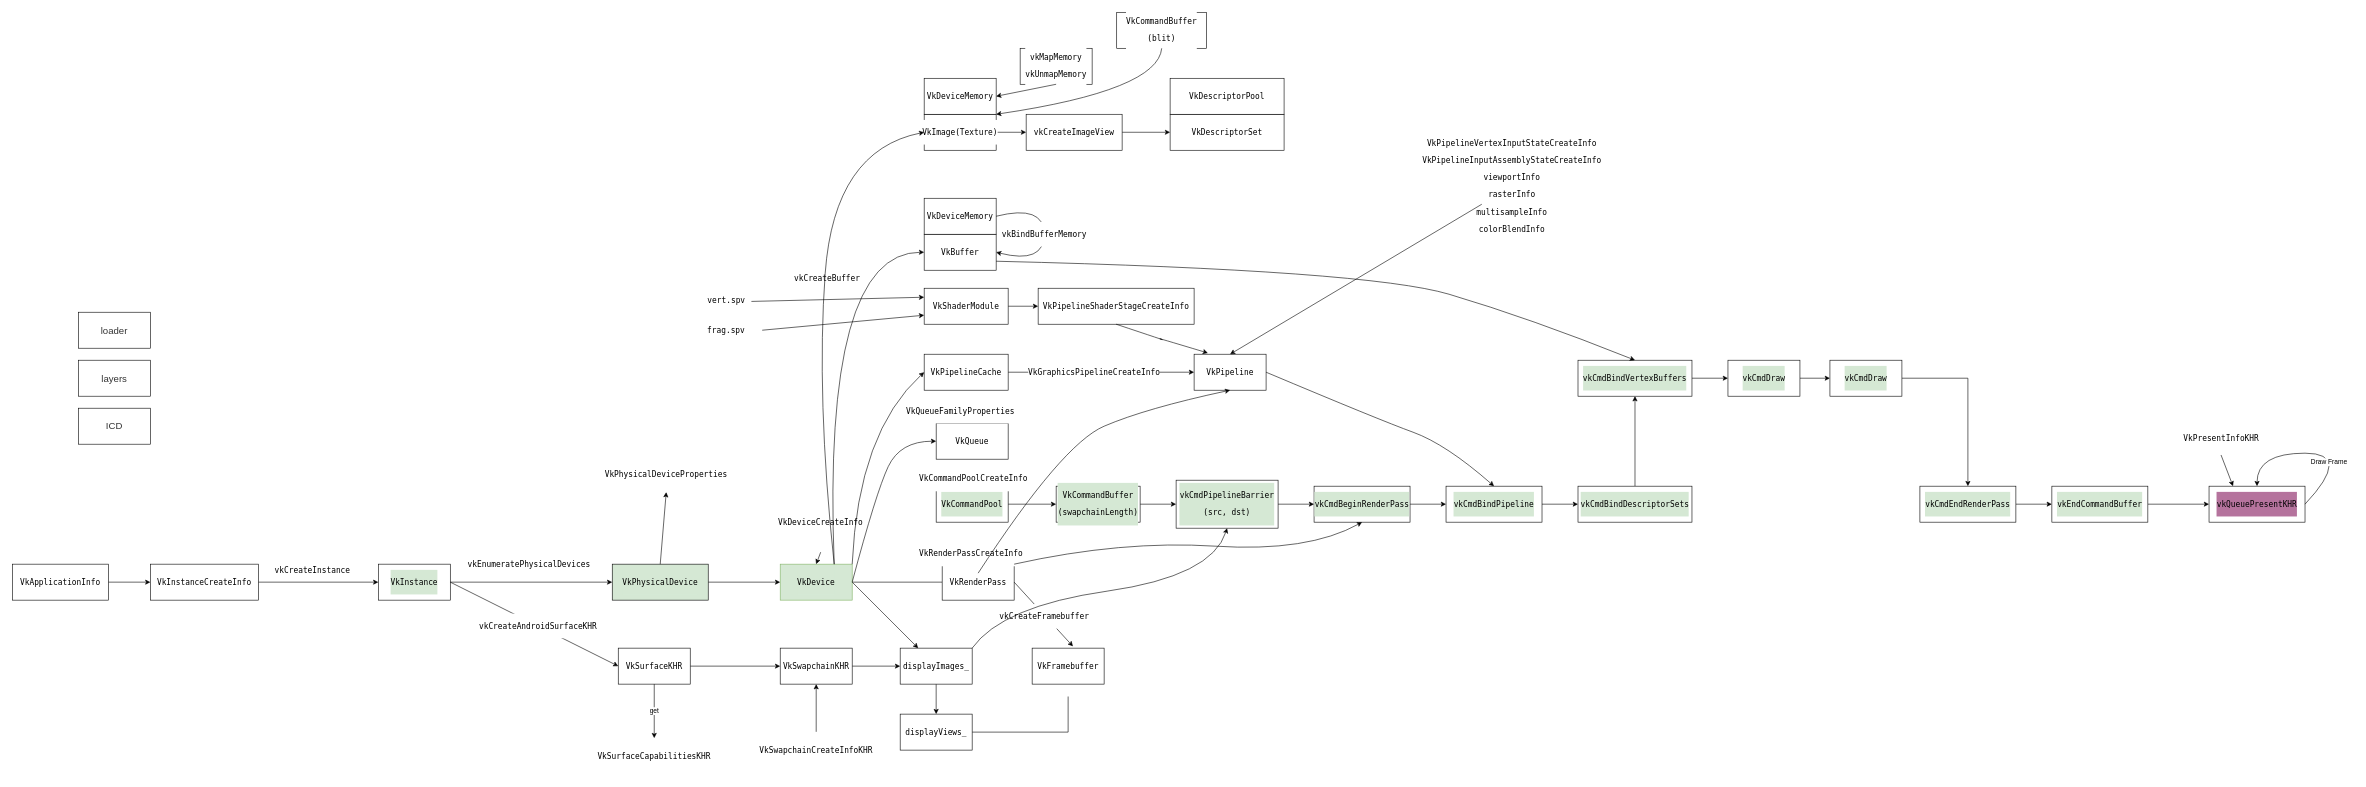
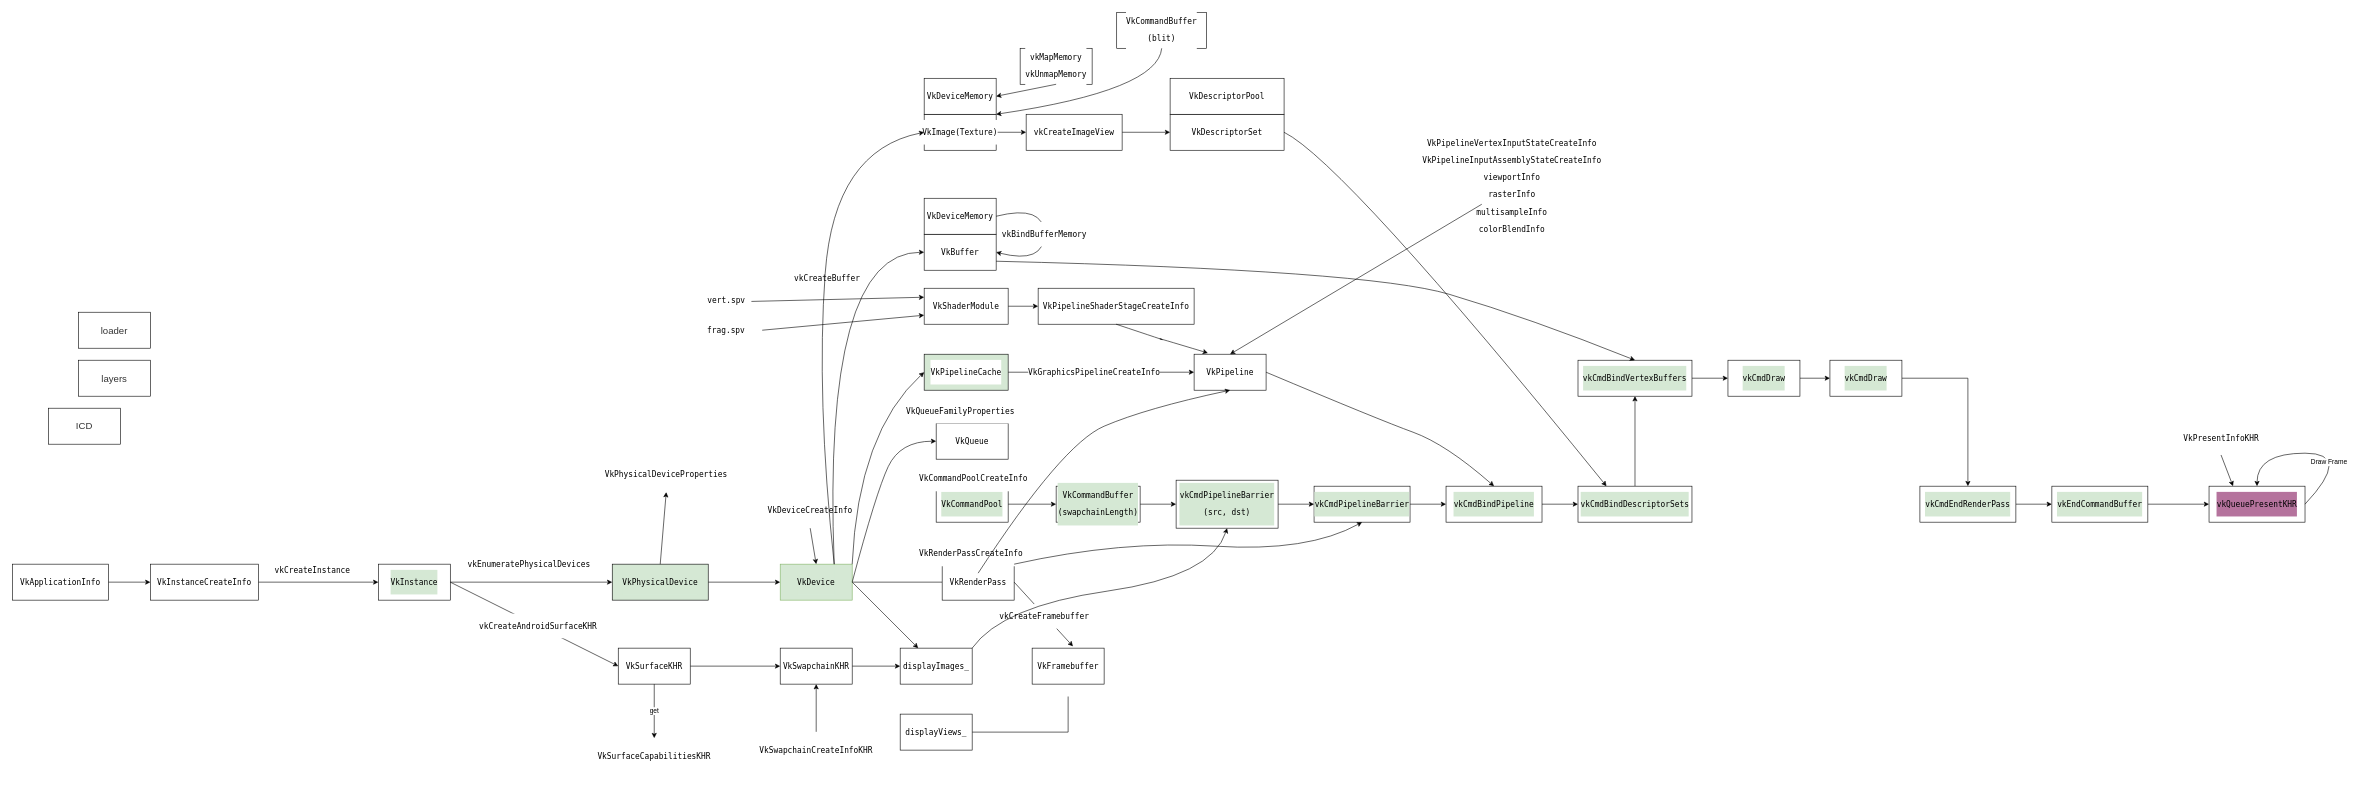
none -> (1499, 356)
(966, 372) -> (966, 372)
(114, 426) -> (84, 426)
(1362, 504) -> (1362, 504)
(821, 522) -> (810, 510)
(936, 708) -> none
